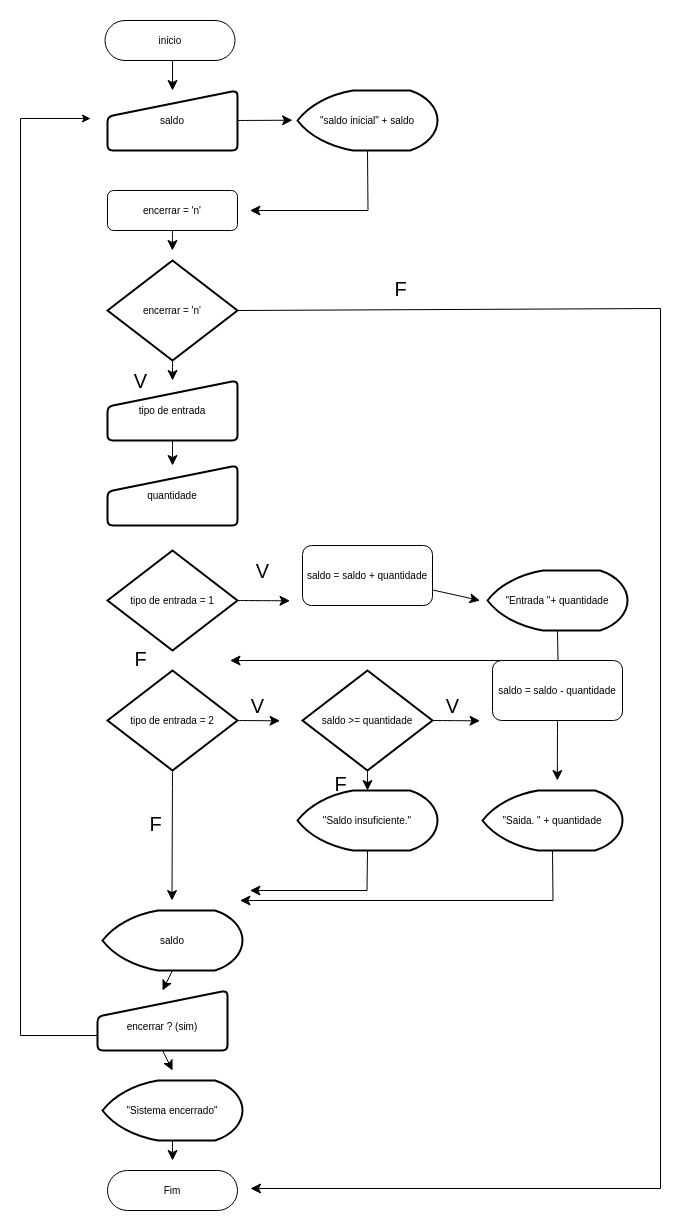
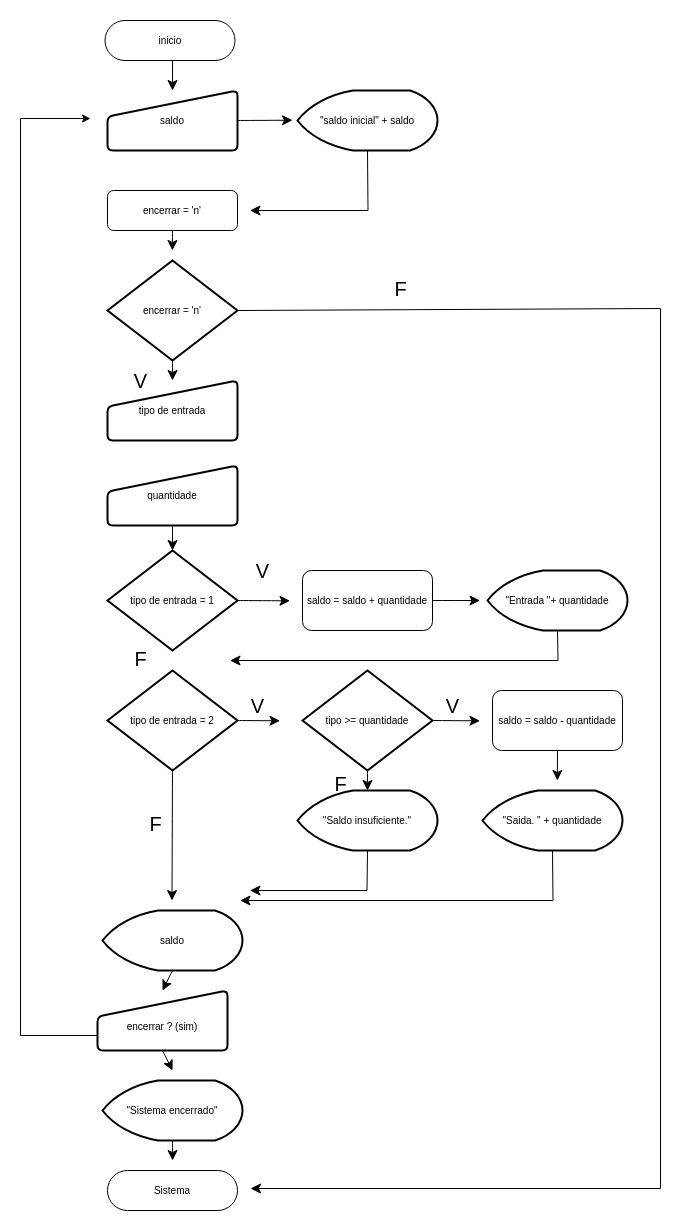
(173, 448) -> none
none -> (173, 533)
(368, 576) -> (368, 601)
(558, 691) -> (558, 721)
(368, 721) -> (368, 721)
(173, 1191) -> (173, 1191)
